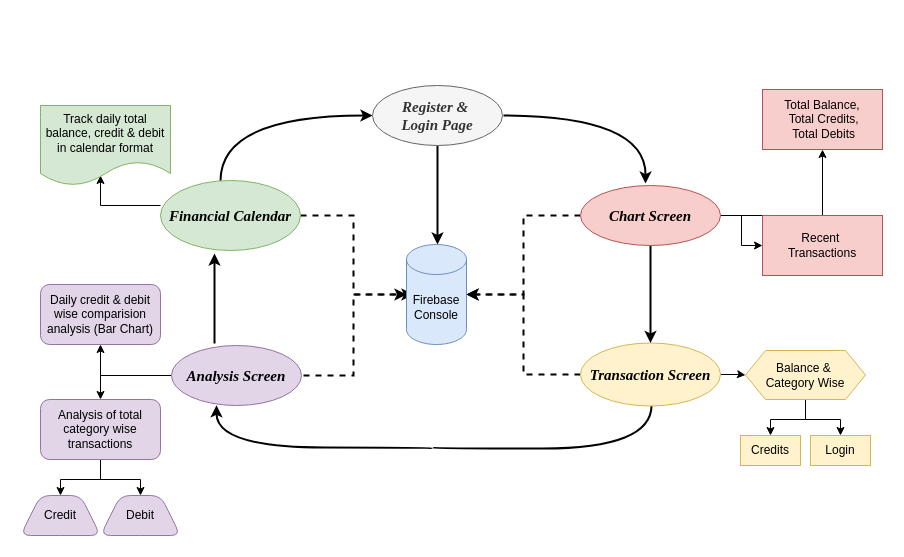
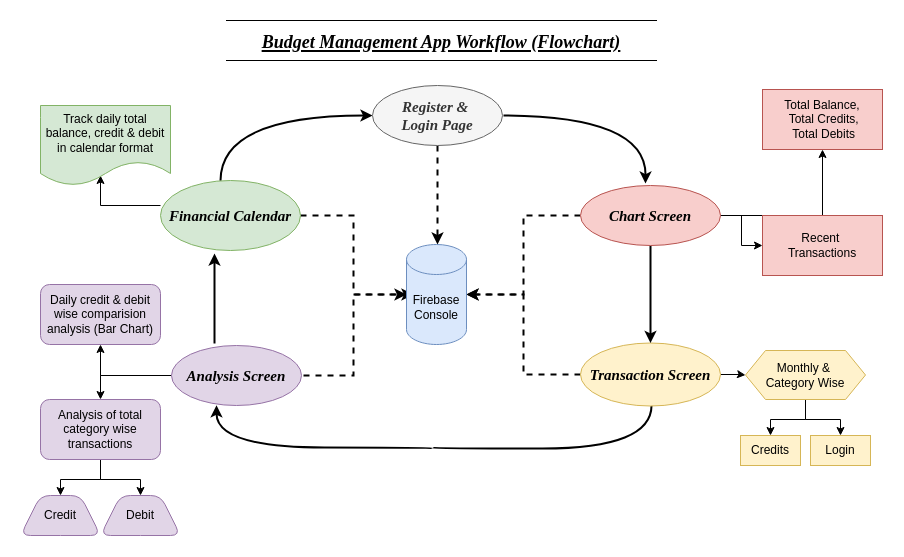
none -> (442, 41)
(438, 190) -> (438, 190)
(806, 376) -> (806, 376)
